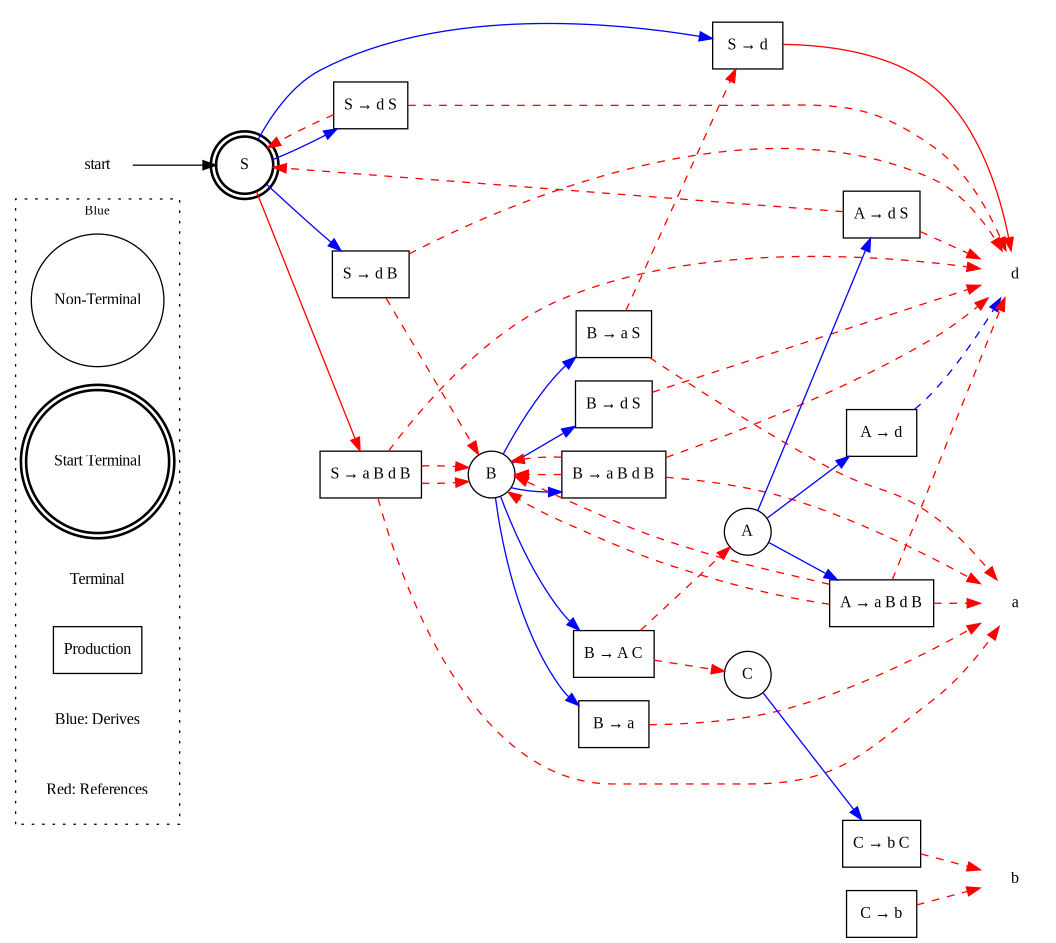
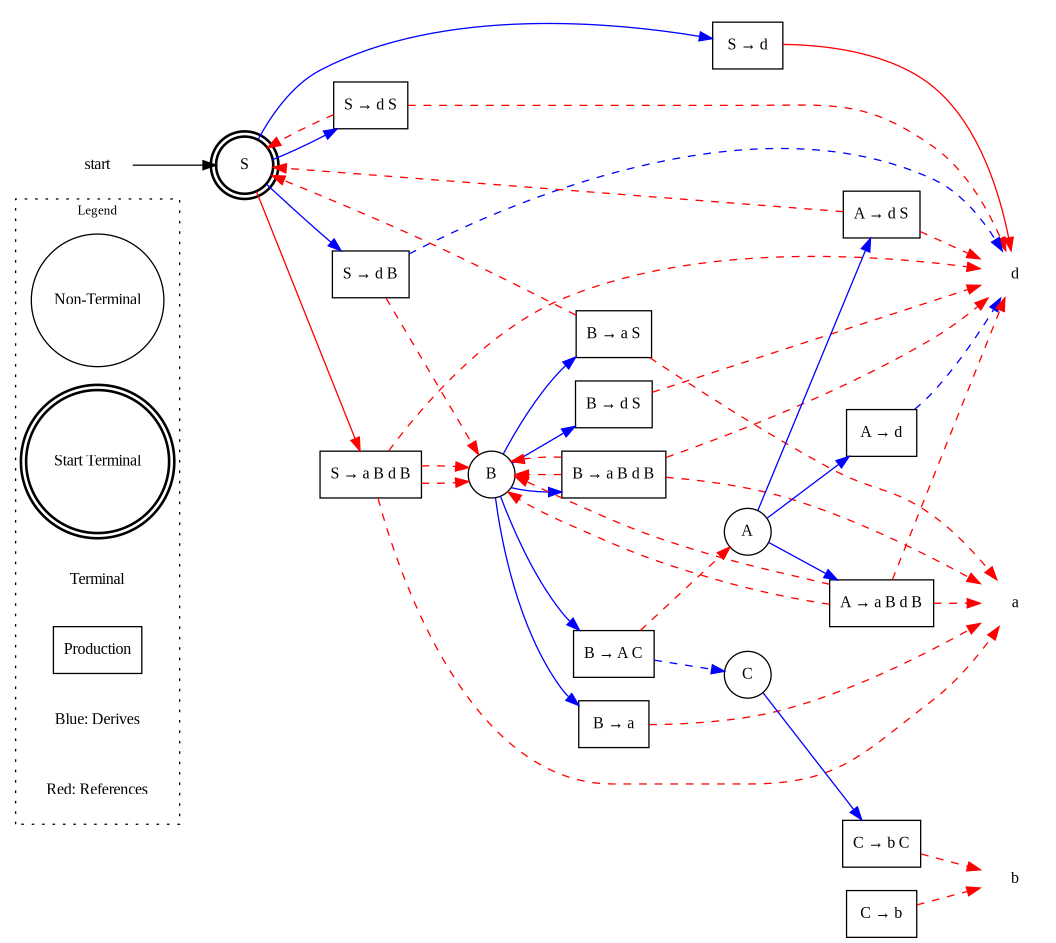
(708, 154) -> (708, 154)
(681, 190) -> (446, 251)
(98, 211) -> (98, 211)
(683, 665) -> (683, 665)
